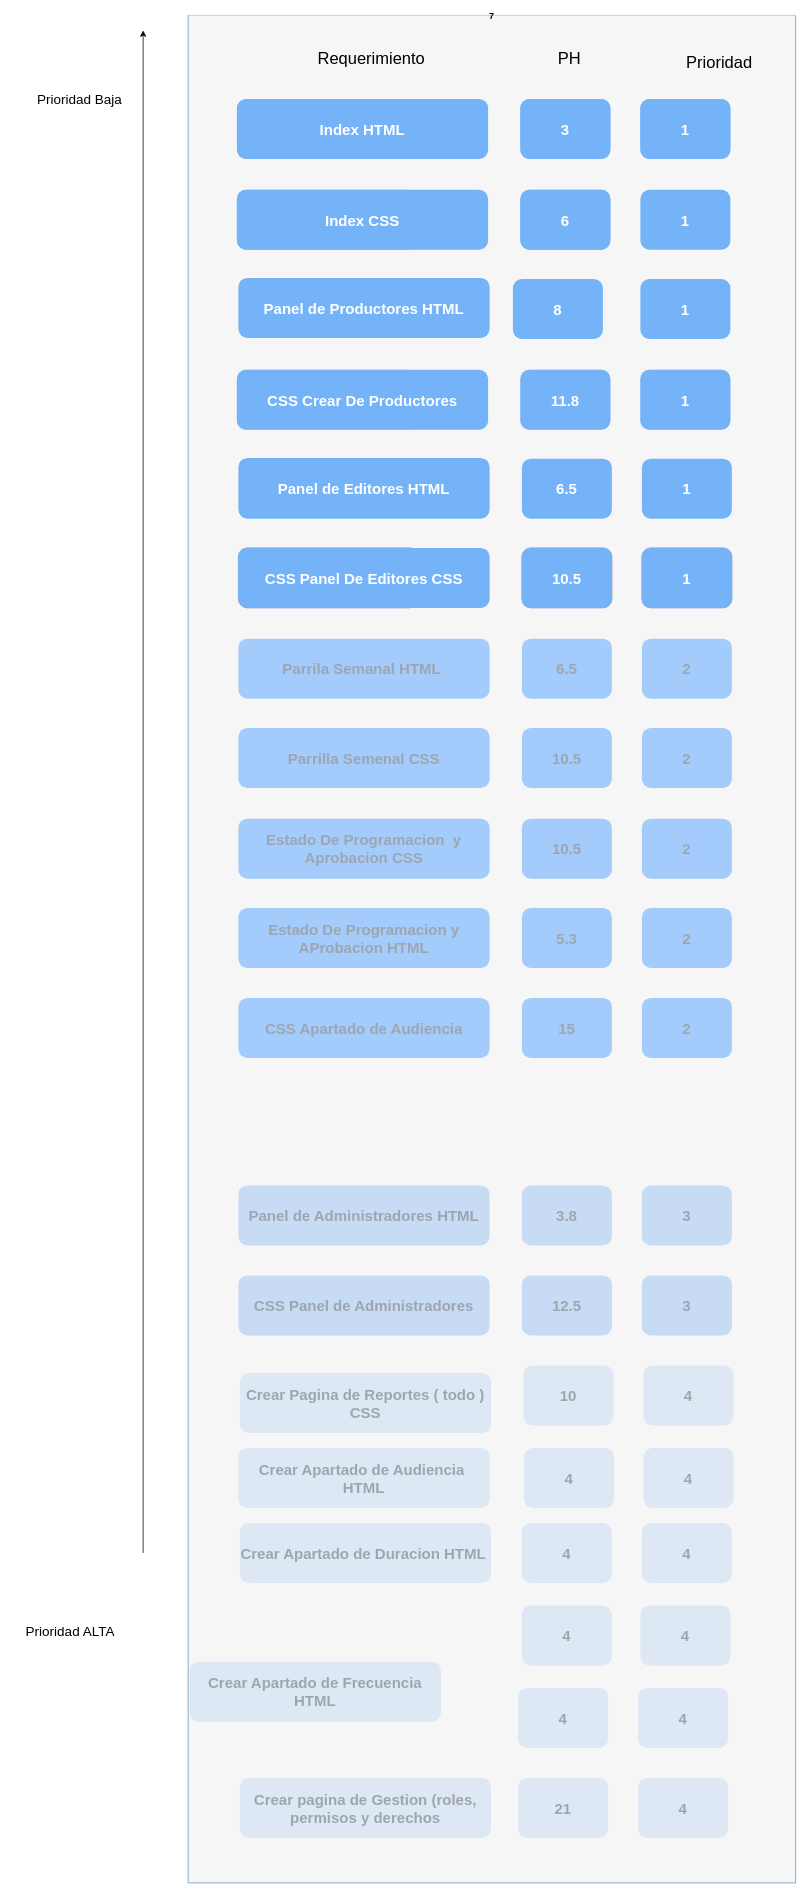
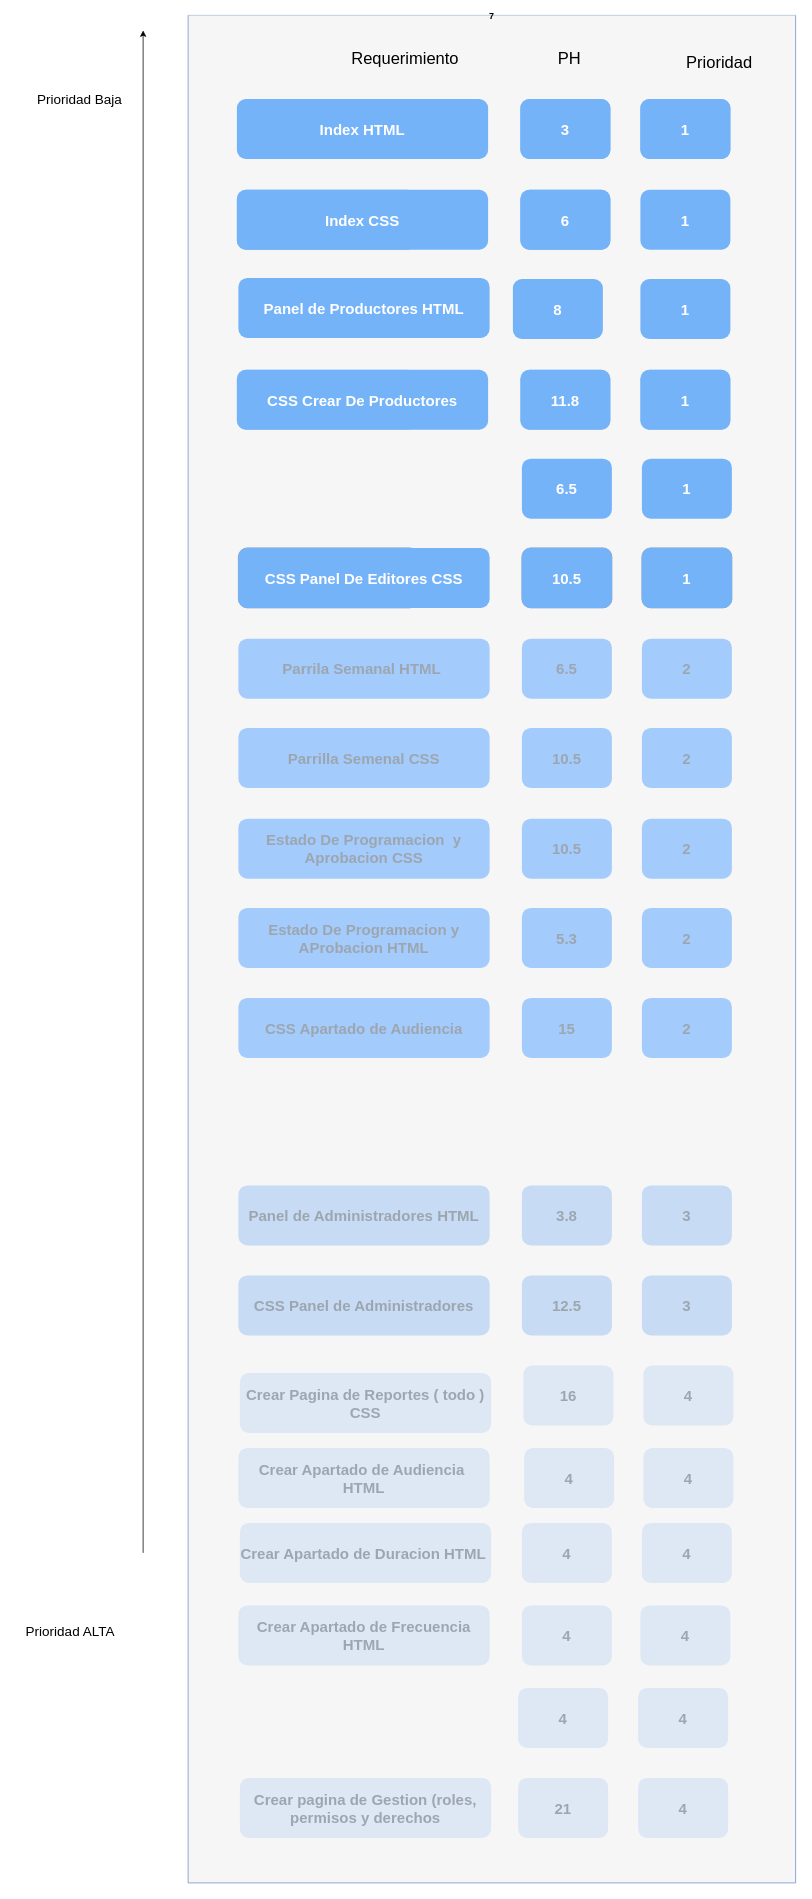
(371, 59) -> (405, 59)
(364, 488) -> none
(568, 1395) -> (568, 1395)
(315, 1692) -> (364, 1635)
